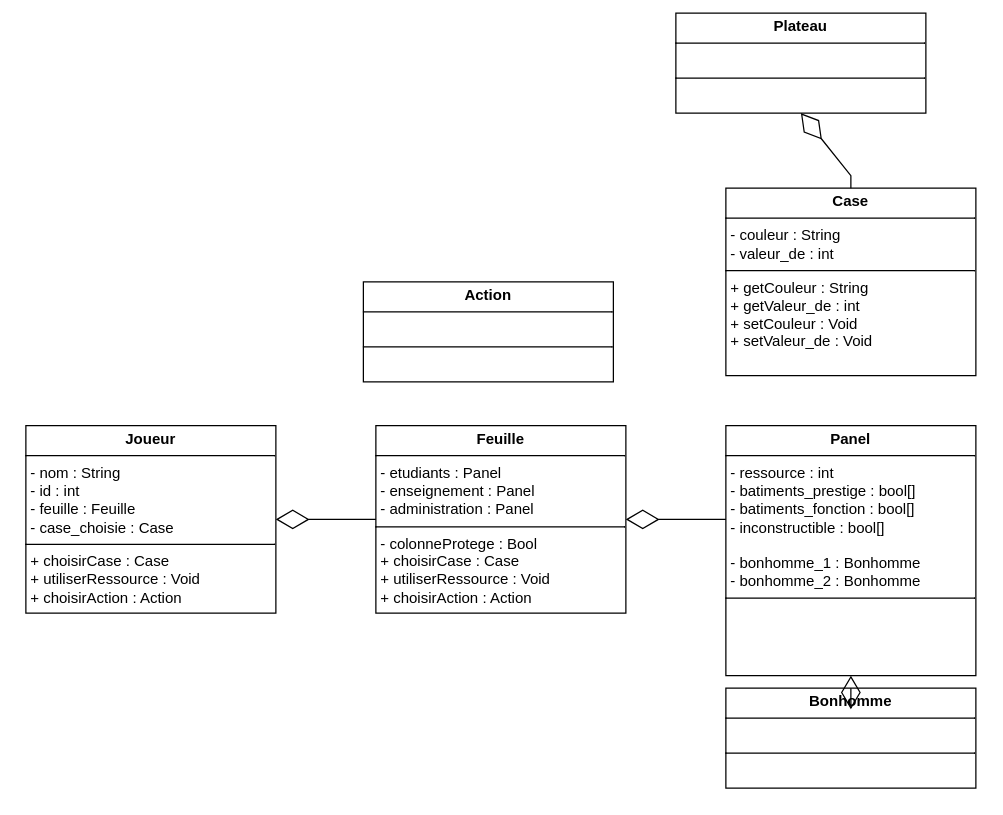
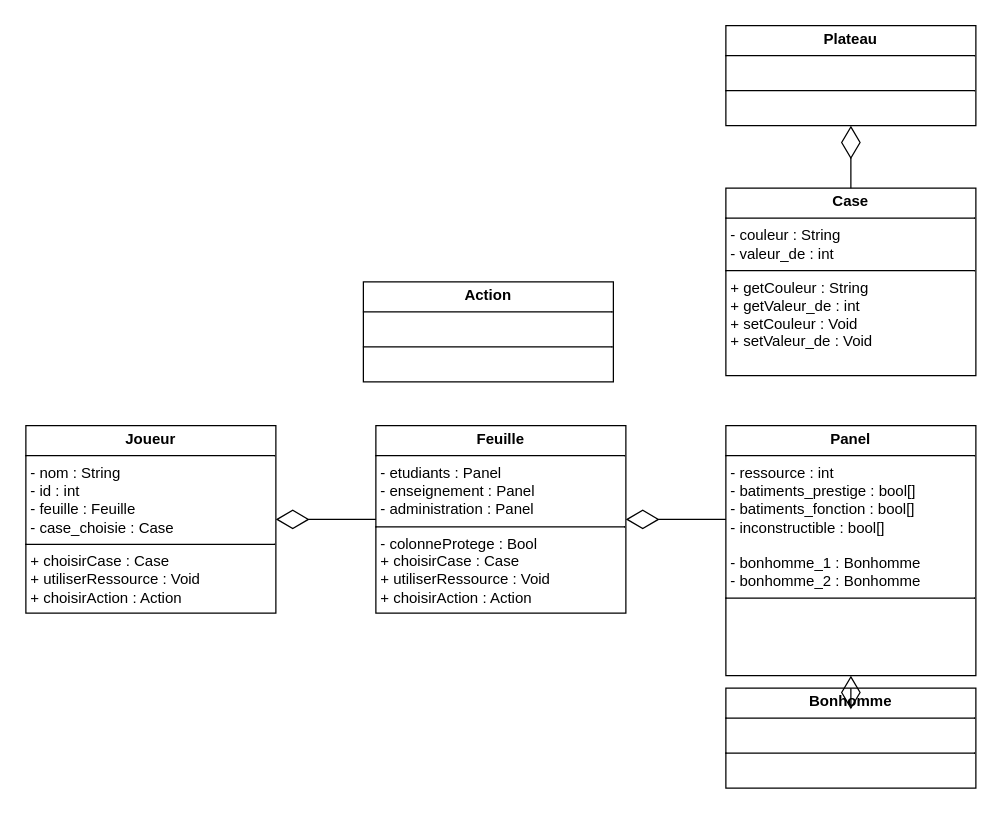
(801, 63) -> (851, 76)
